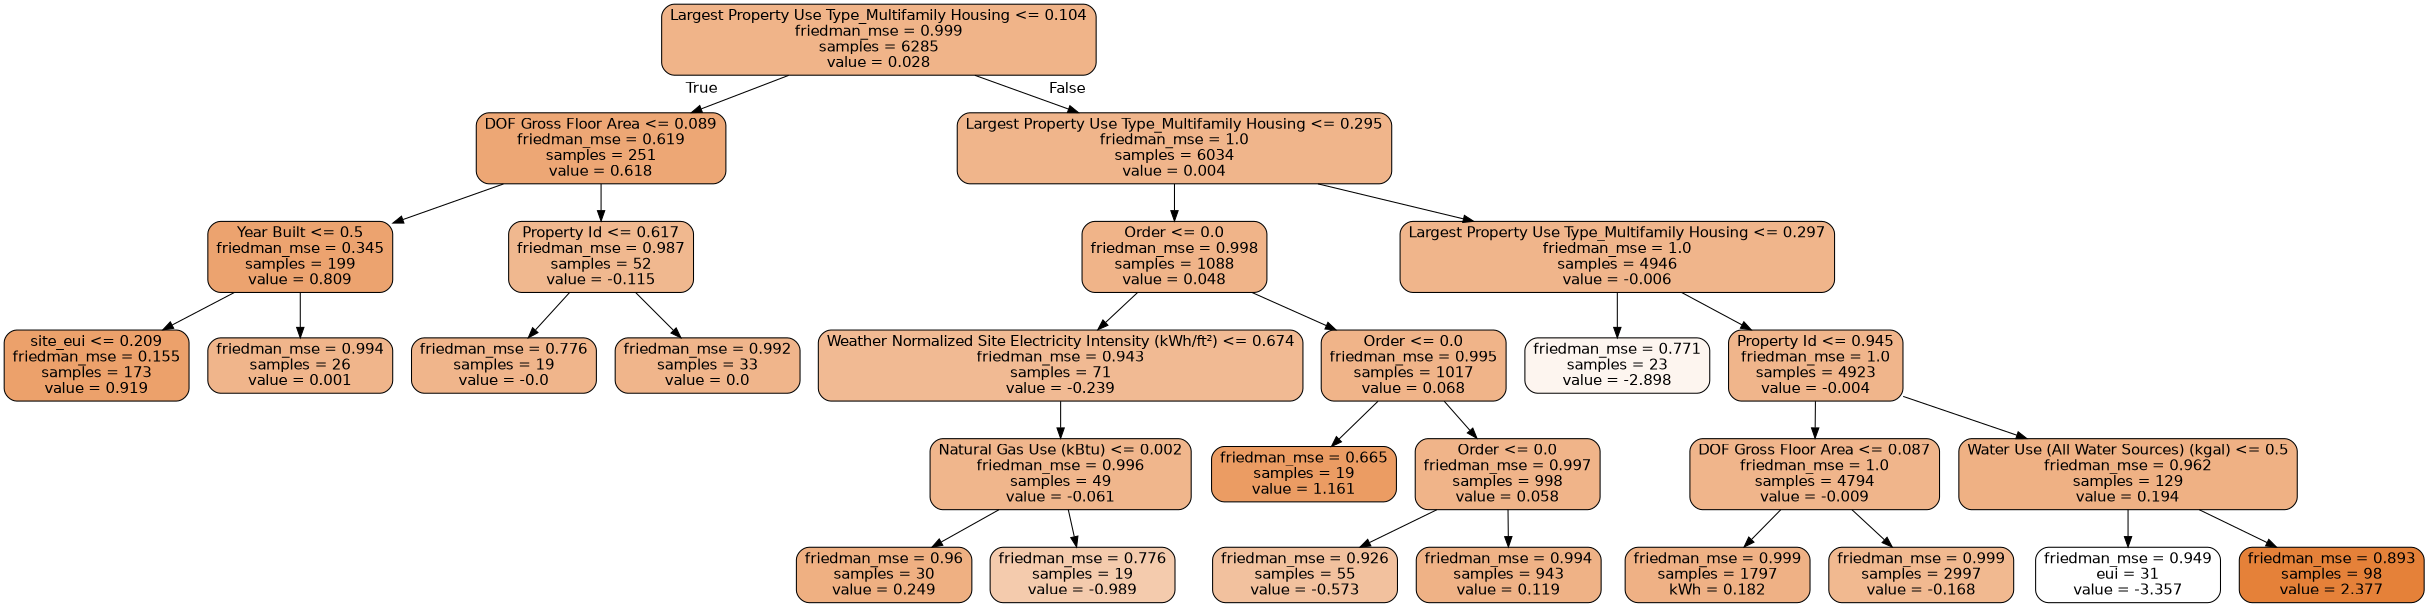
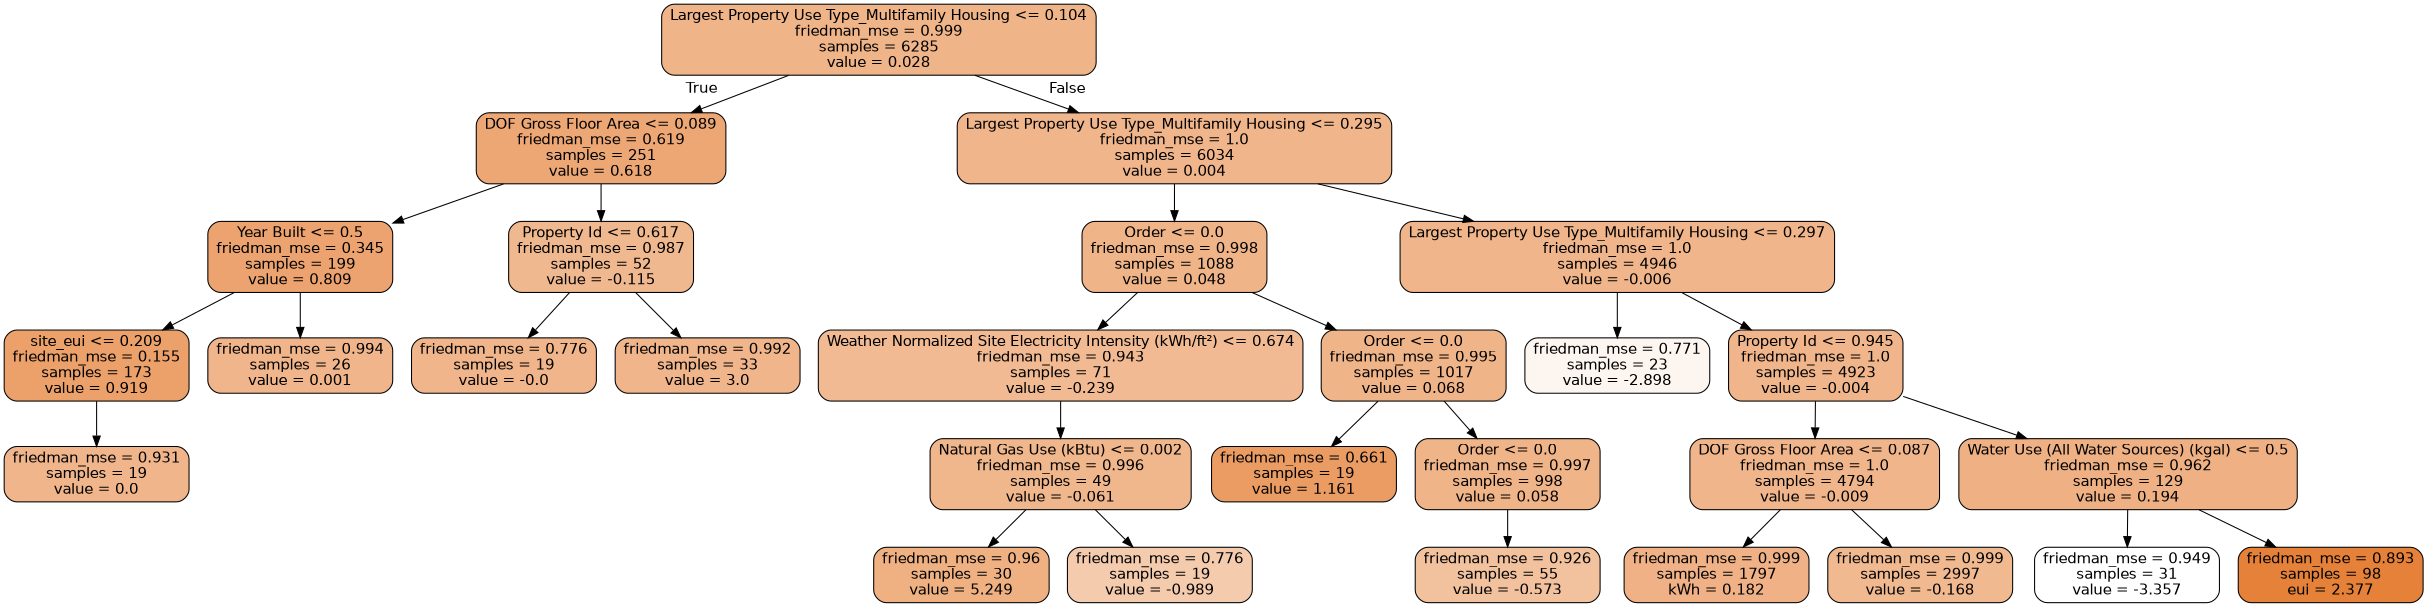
(708, 366) -> (708, 366)
none -> (97, 474)
(1304, 474) -> (1304, 474)
(884, 575) -> (961, 575)
(1509, 575) -> none
(2128, 575) -> (2127, 575)
(2332, 575) -> (2331, 575)
